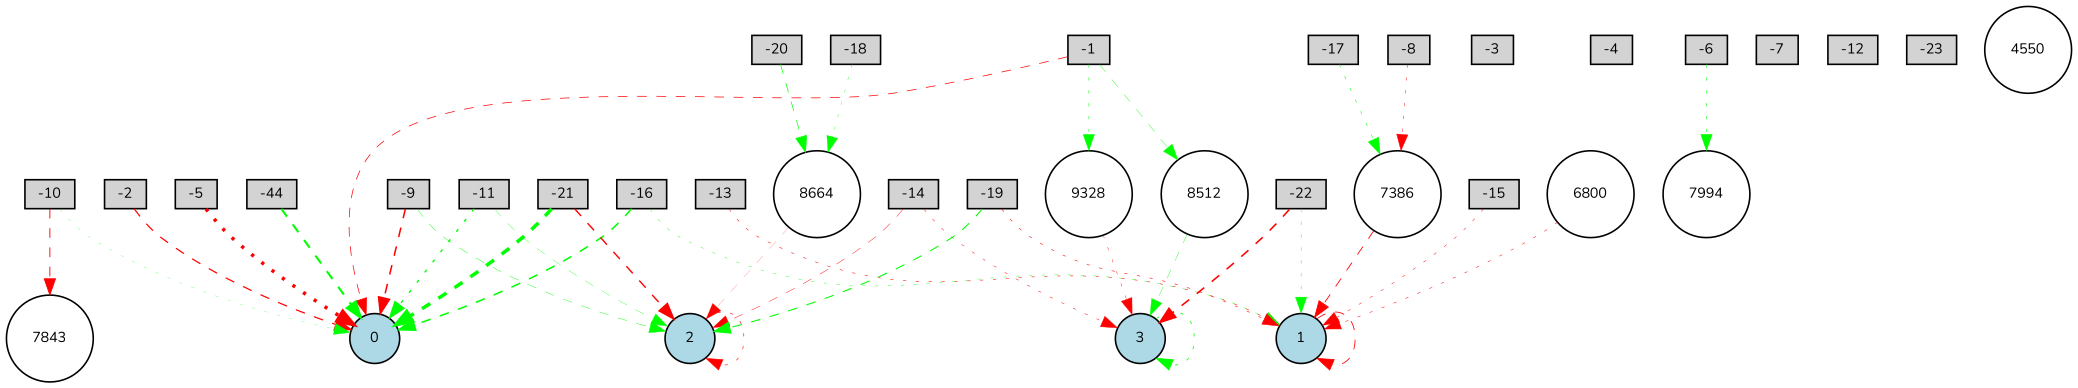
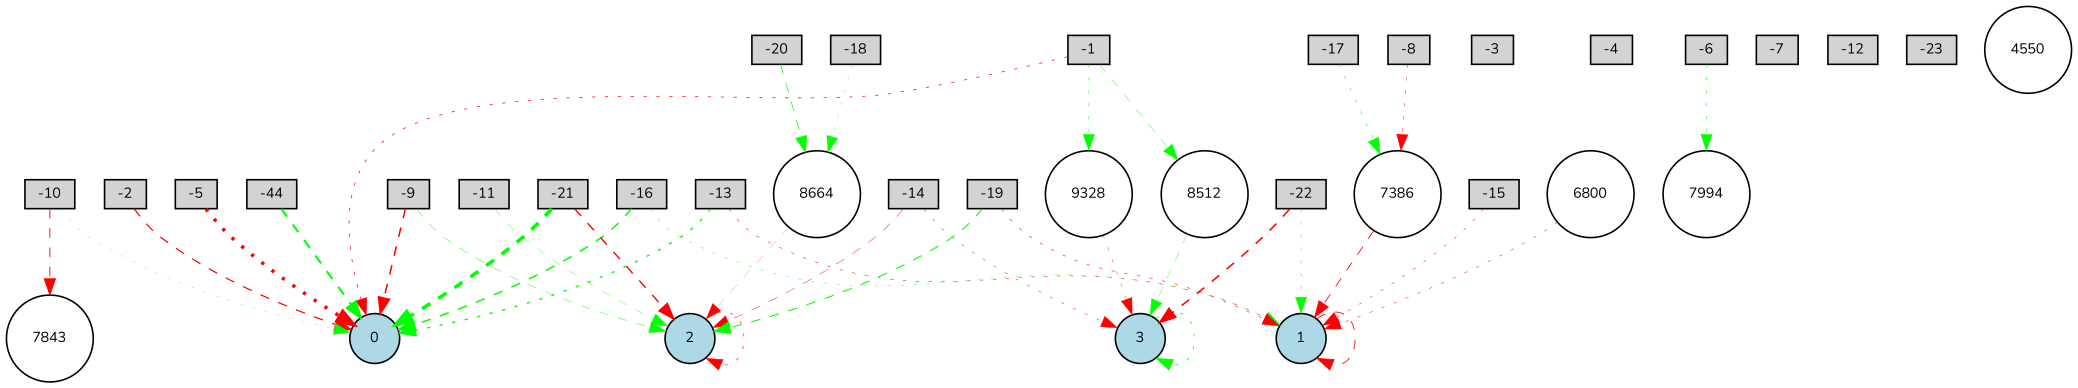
(639, 97) -> (639, 97)
(437, 257) -> (572, 288)
